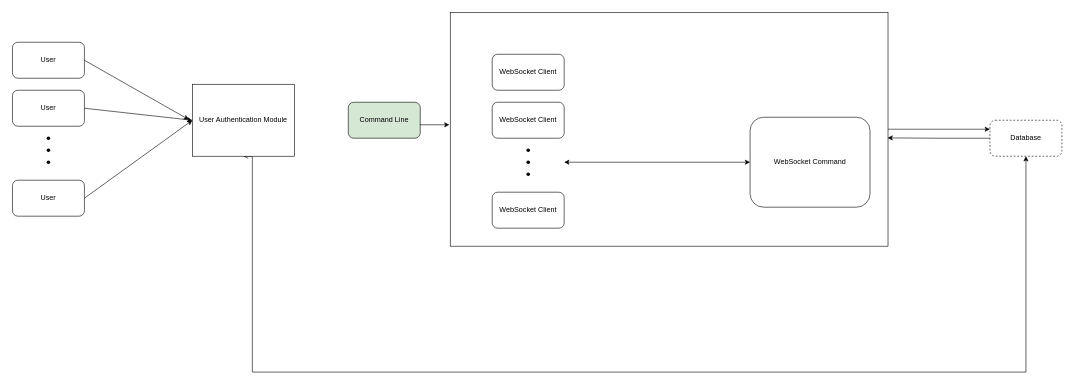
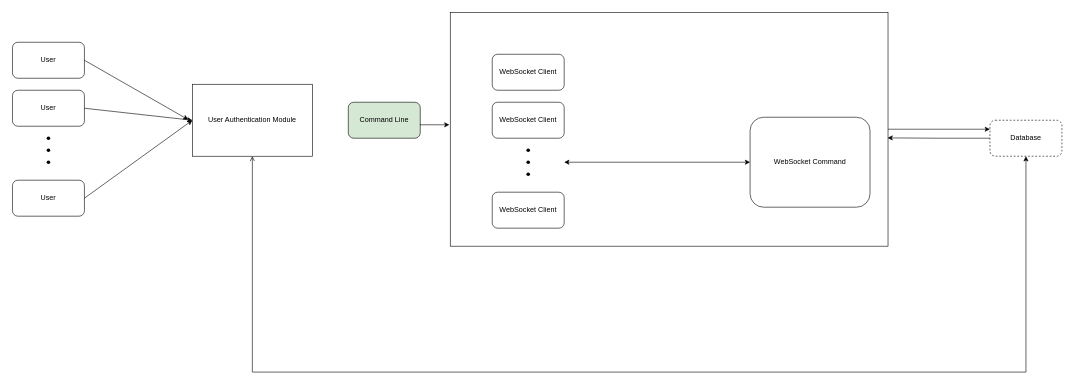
(243, 120) -> (252, 120)
